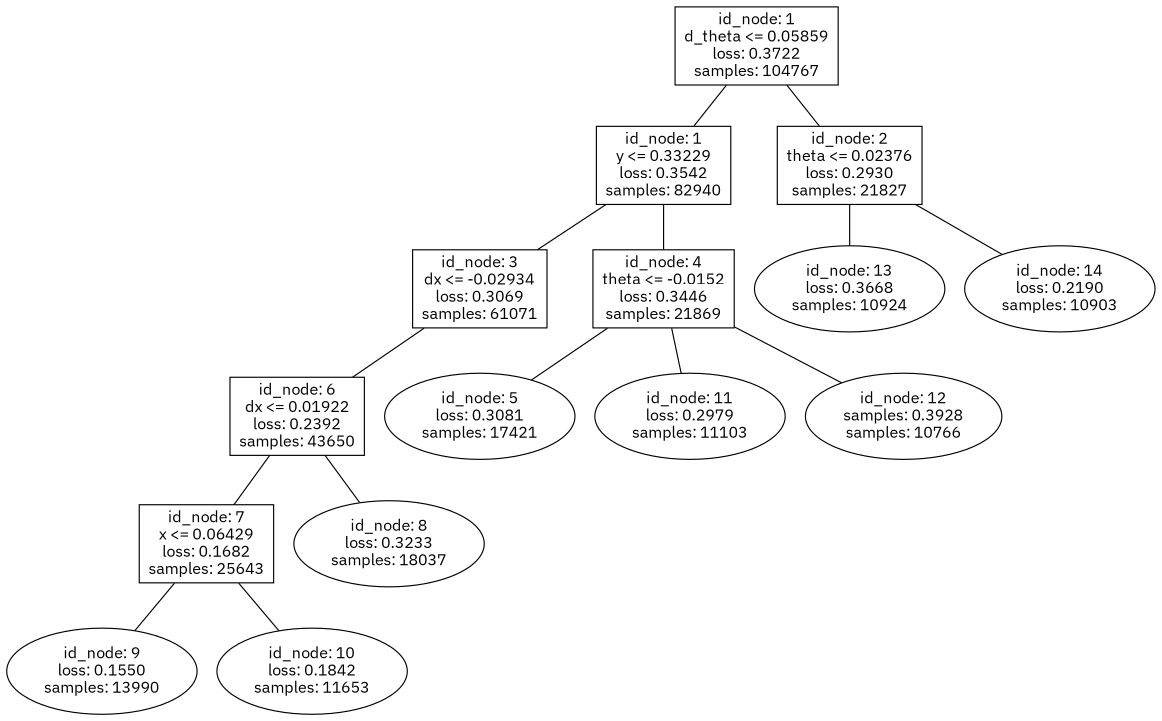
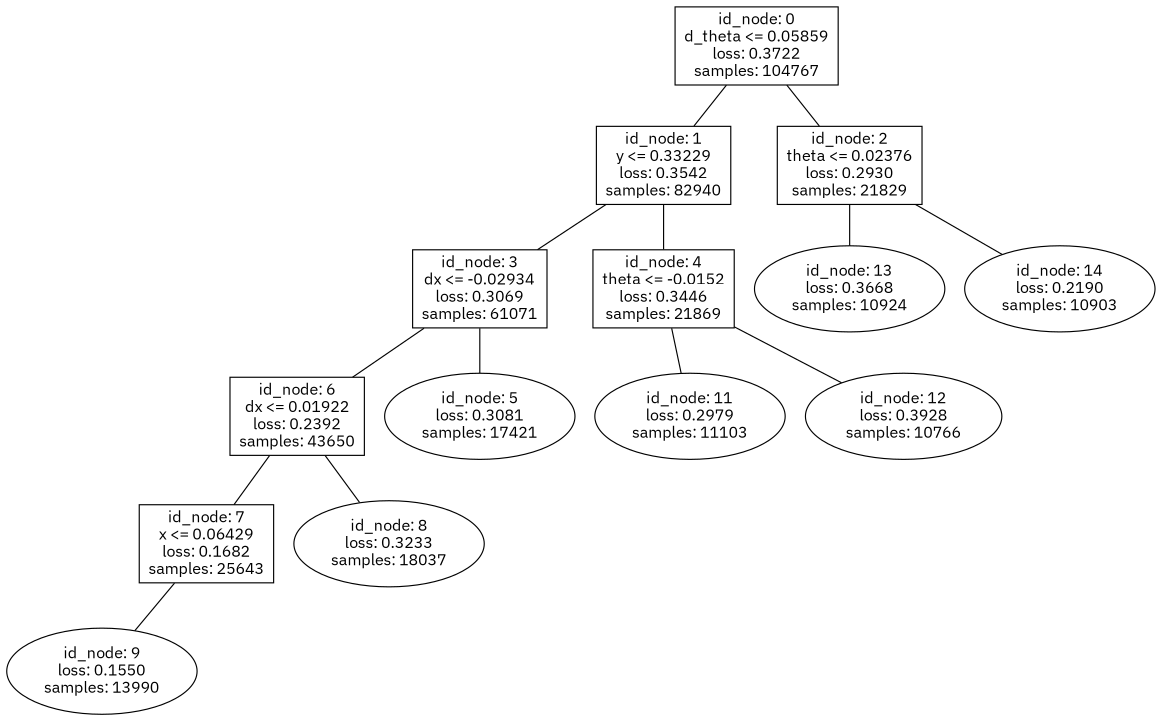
(757, 46) -> (757, 46)
(850, 165) -> (850, 165)
(569, 354) -> (480, 351)
(904, 416) -> (904, 416)
(312, 671) -> none
